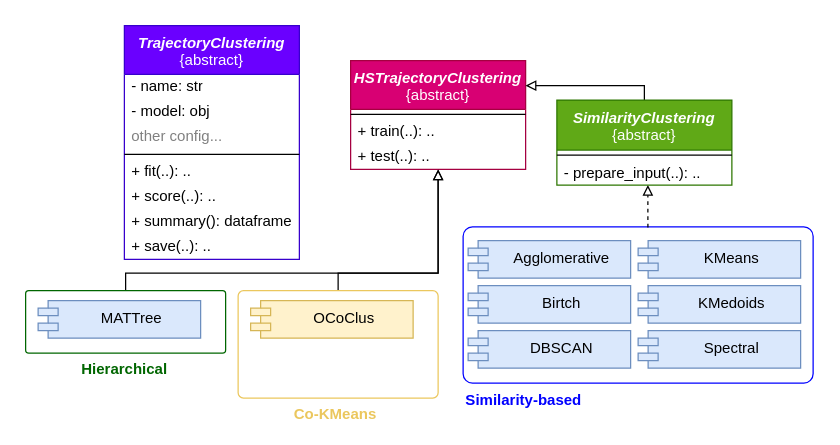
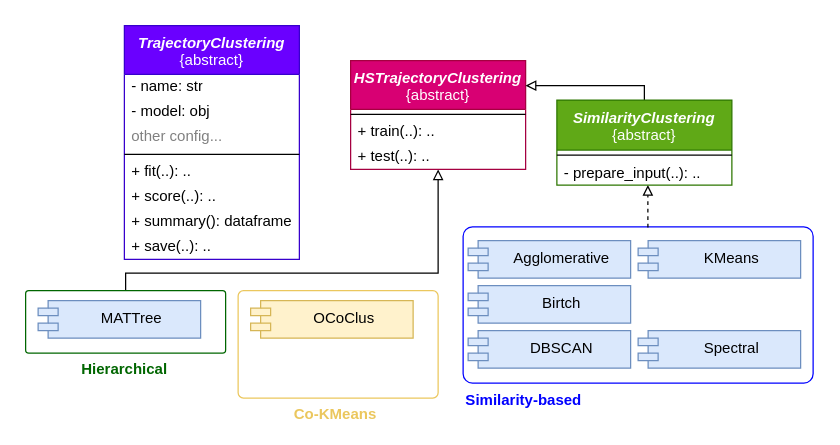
(338, 283) -> none
(719, 304) -> none
